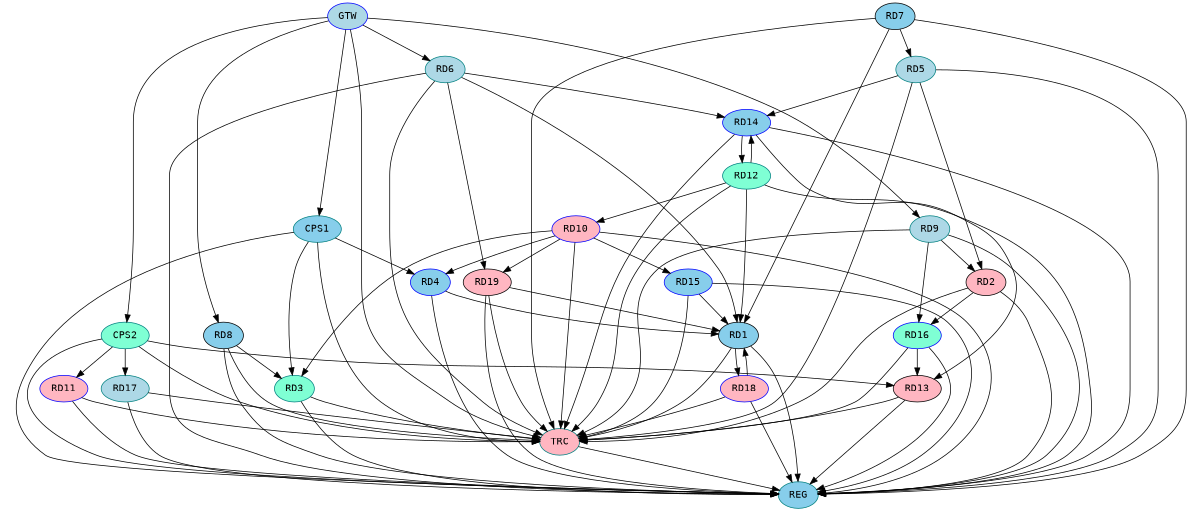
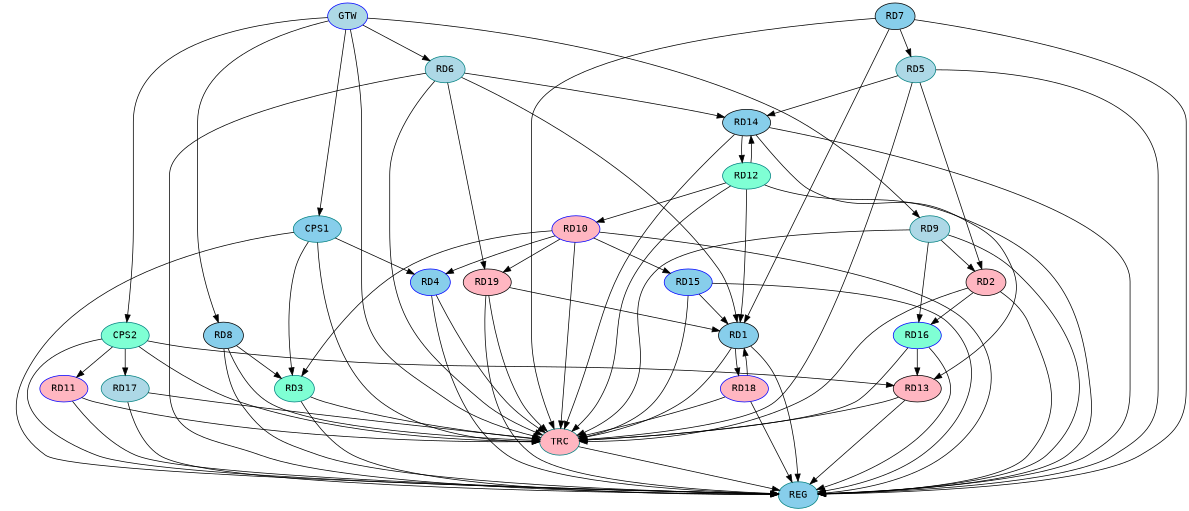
(747, 123) -> (747, 123)
(577, 321) -> (482, 372)
